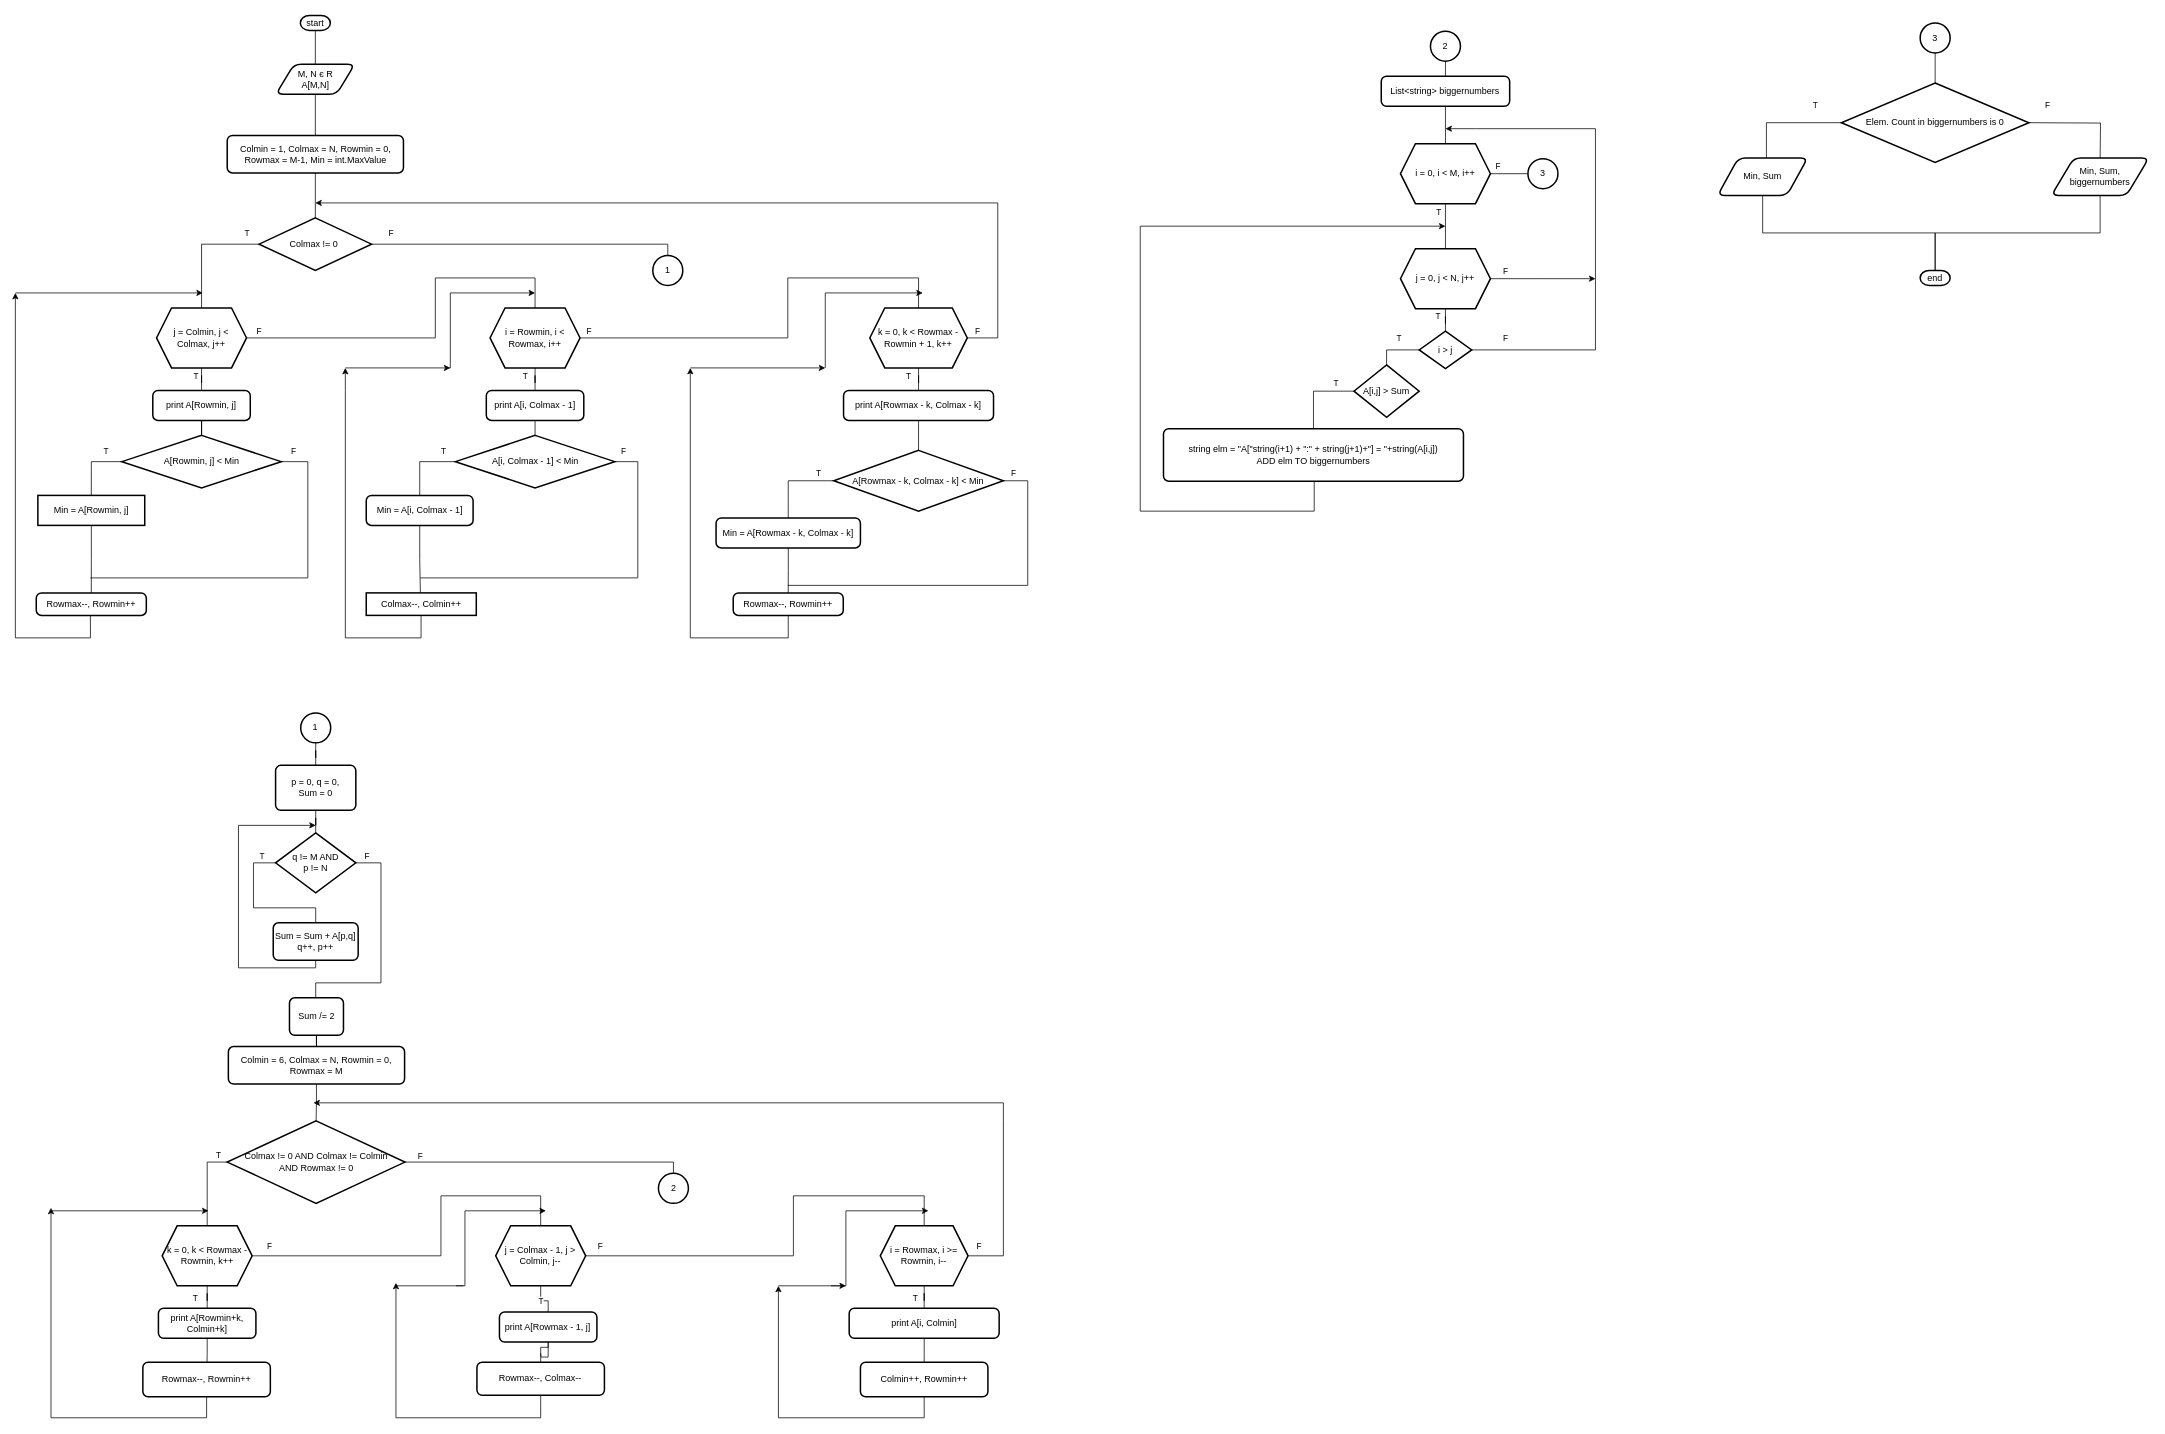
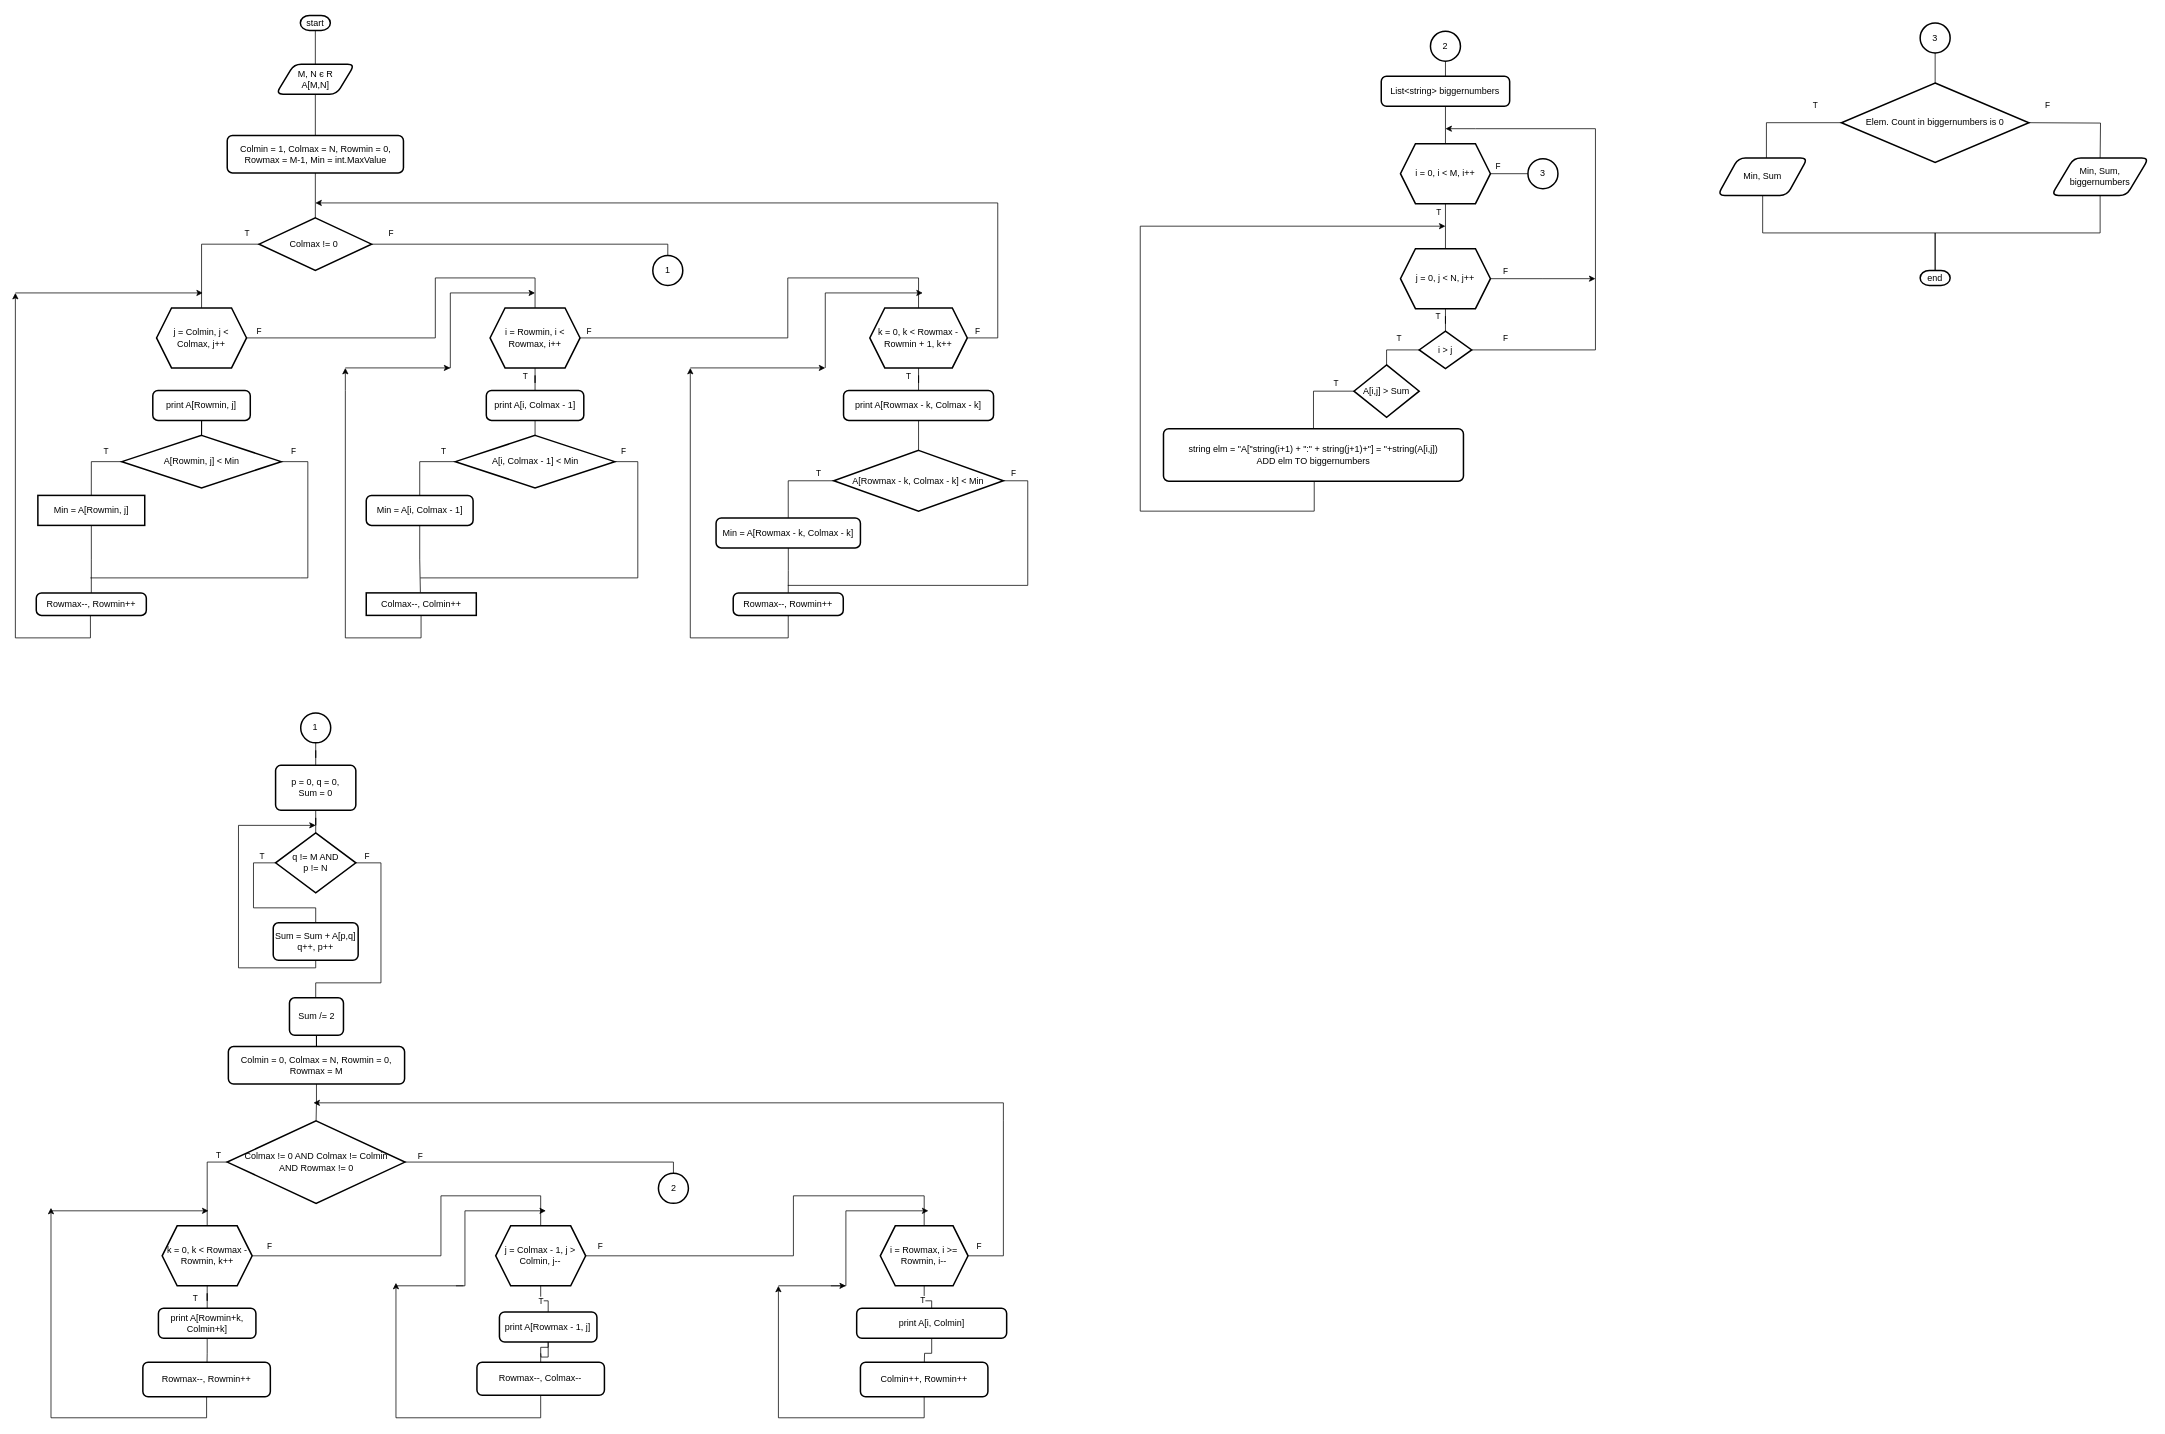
(202, 380) -> none
(317, 1065) -> (317, 1065)
(924, 1323) -> (932, 1323)
